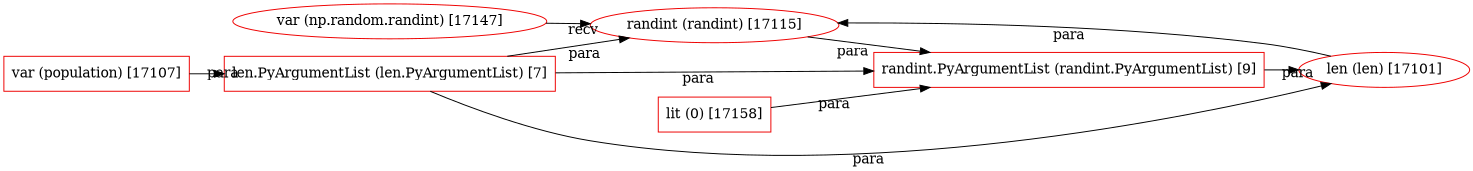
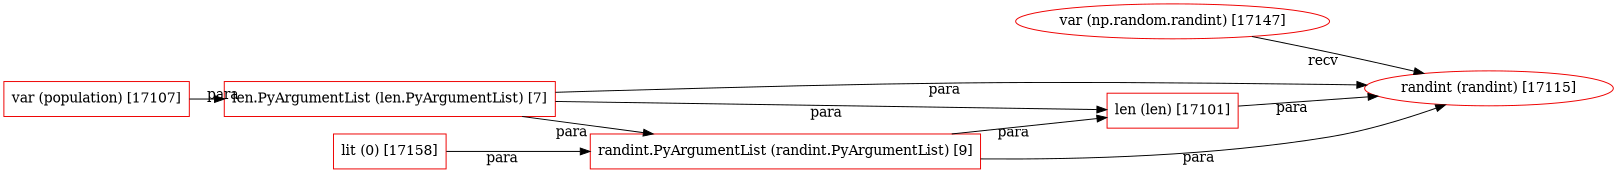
(864, 44) -> (1211, 151)
(1384, 70) -> (1173, 111)
